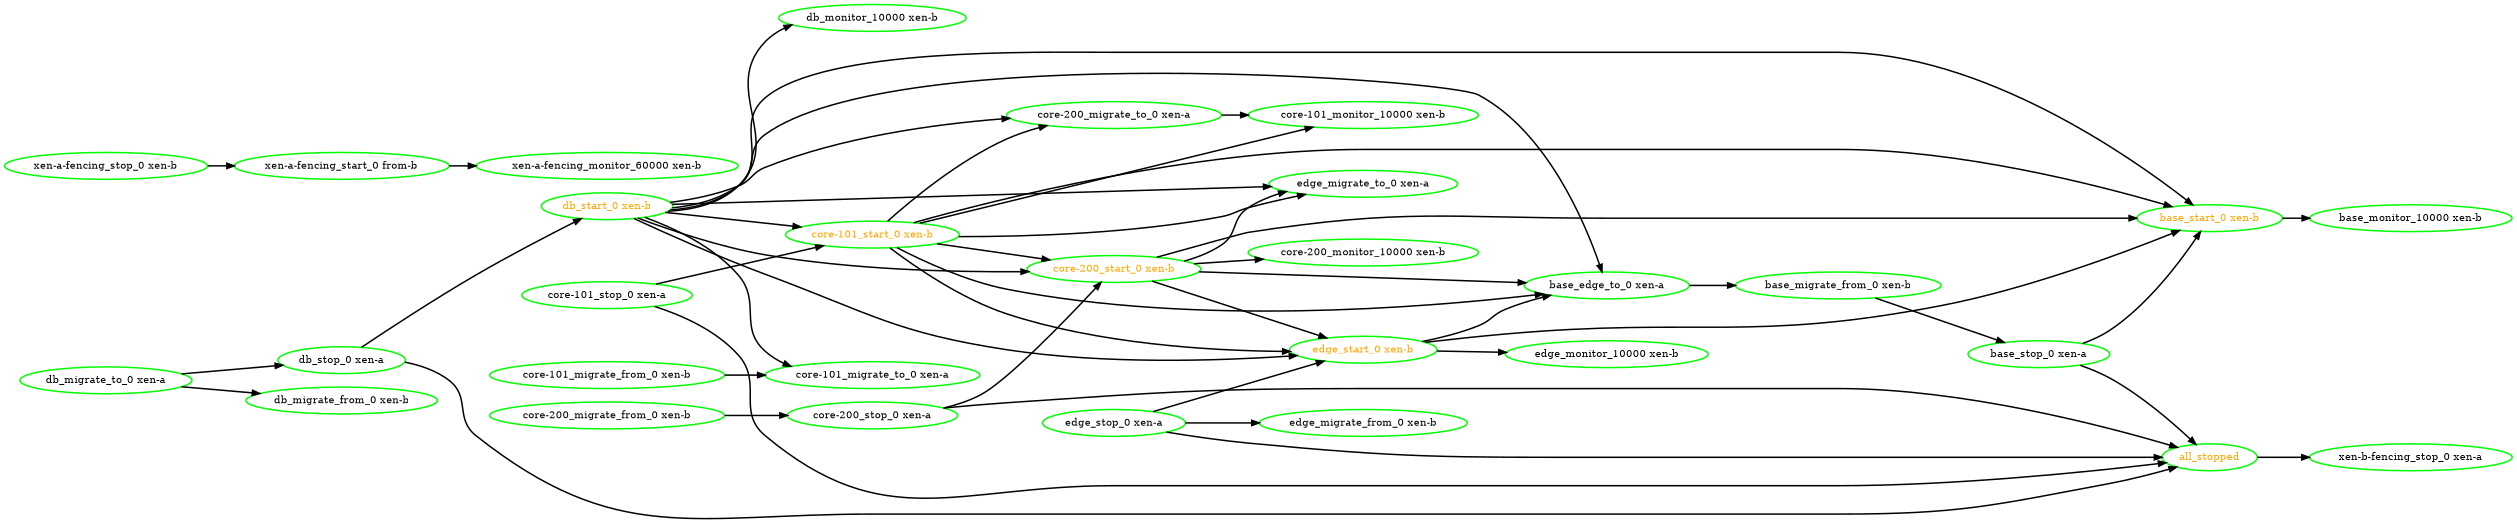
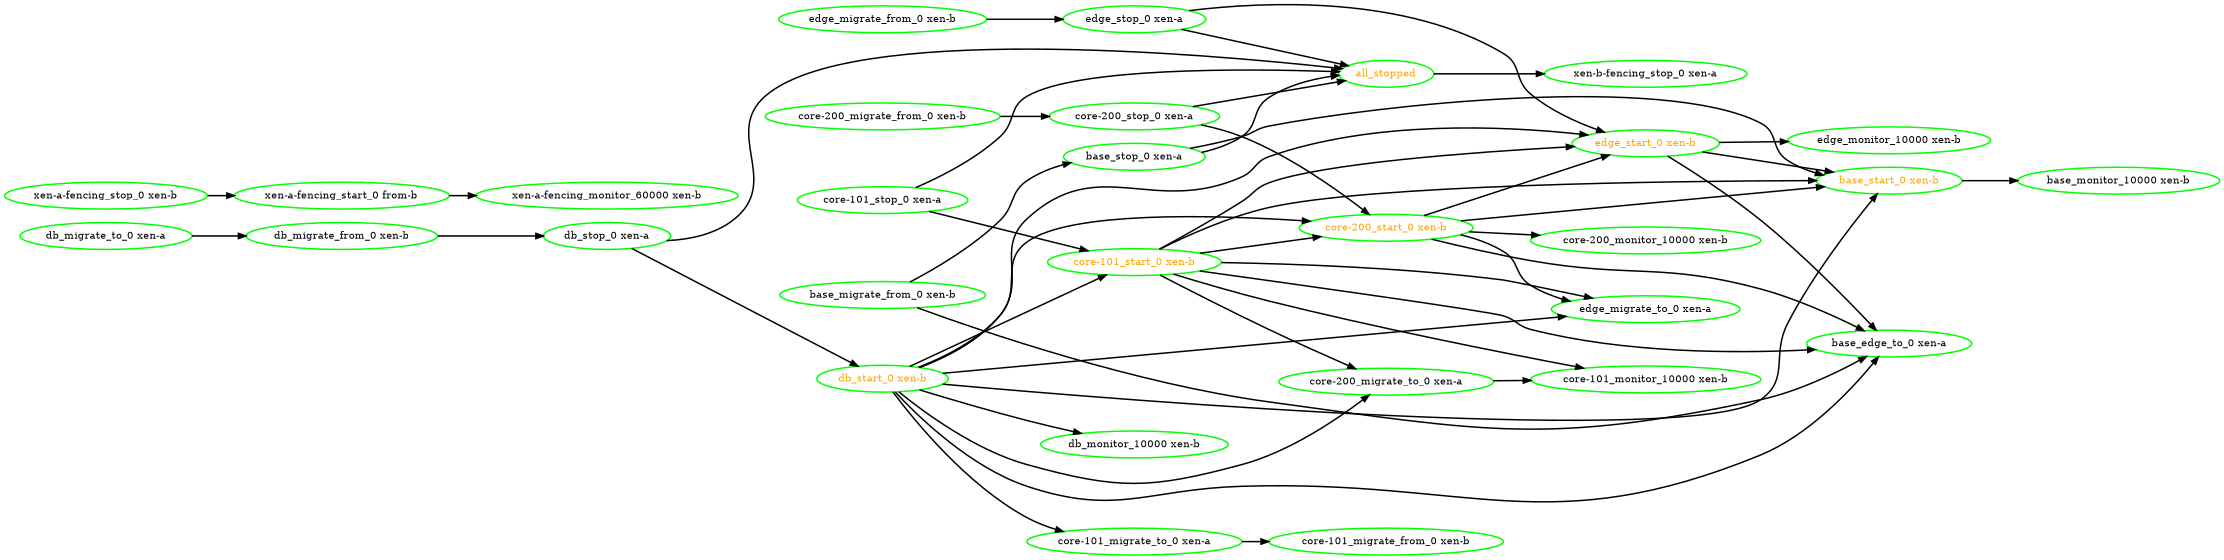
(1709, 285) -> (1411, 421)
(228, 370) -> (487, 236)
(741, 375) -> (1251, 542)
(1218, 423) -> (1021, 19)
